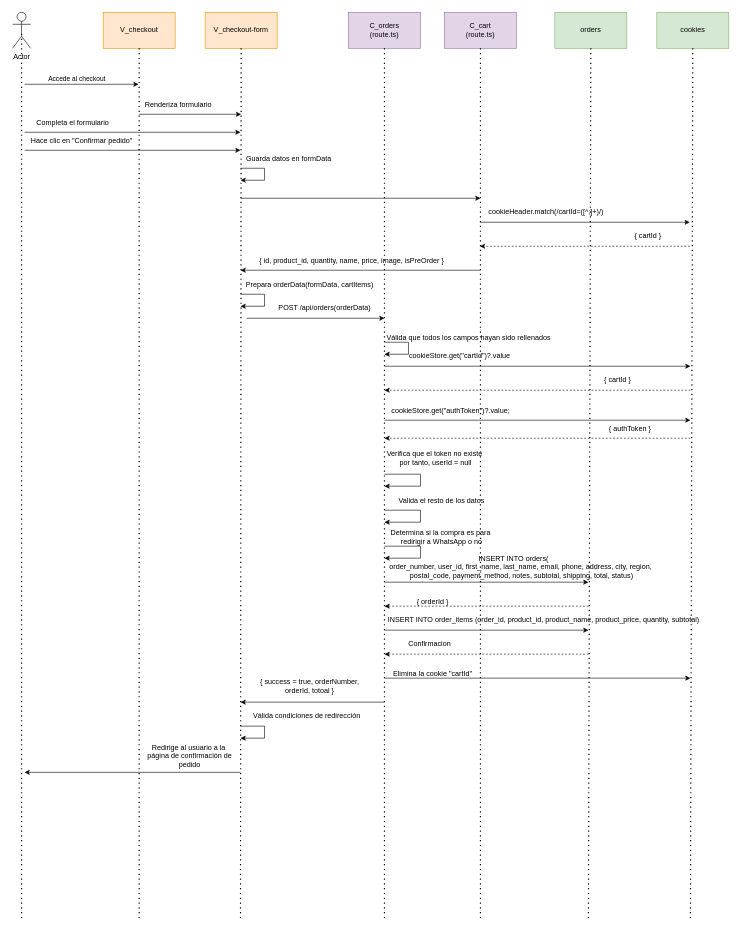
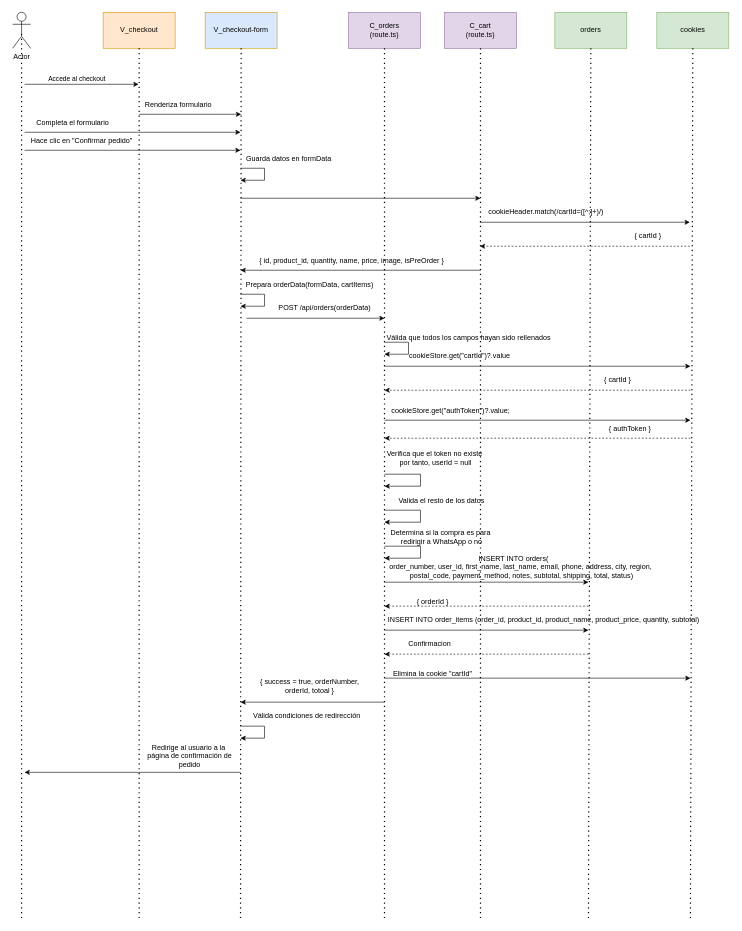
(241, 30) -> (241, 30)
